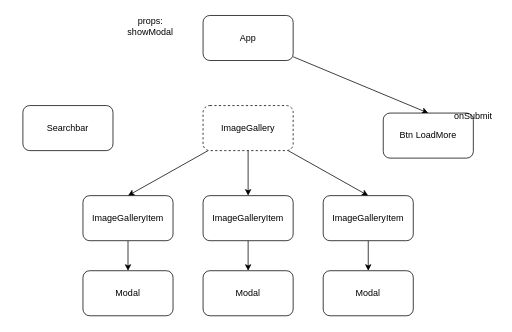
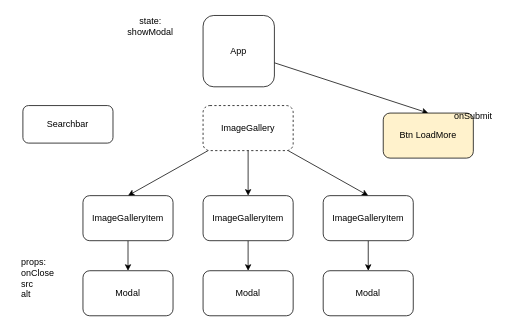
(150, 27) -> (150, 27)
(248, 38) -> (239, 51)
(68, 128) -> (68, 124)
(428, 135) -> (428, 135)
none -> (38, 278)
